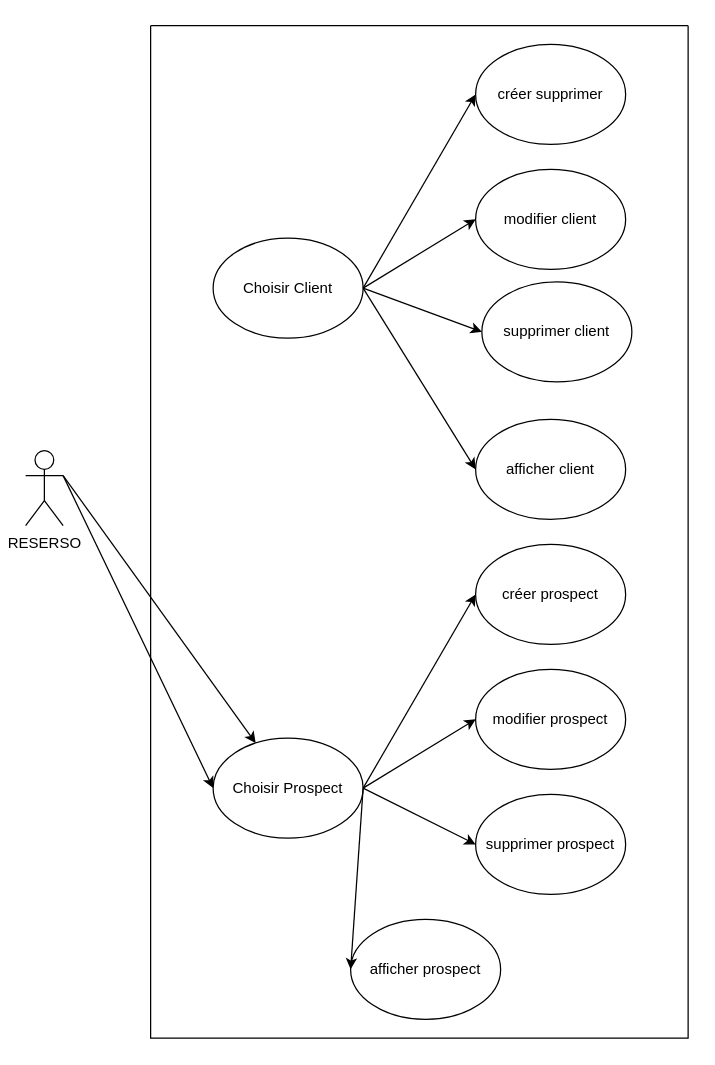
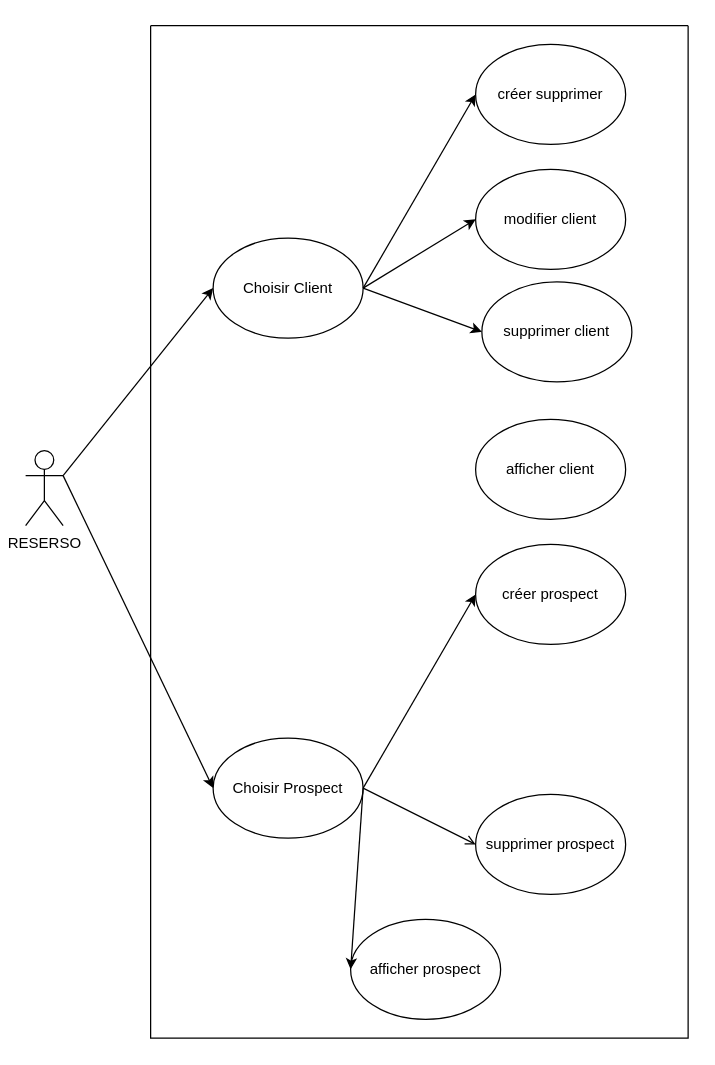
(418, 377) -> none
(202, 668) -> (136, 385)
(551, 719) -> none
(417, 755) -> none
(467, 840) -> (468, 840)
